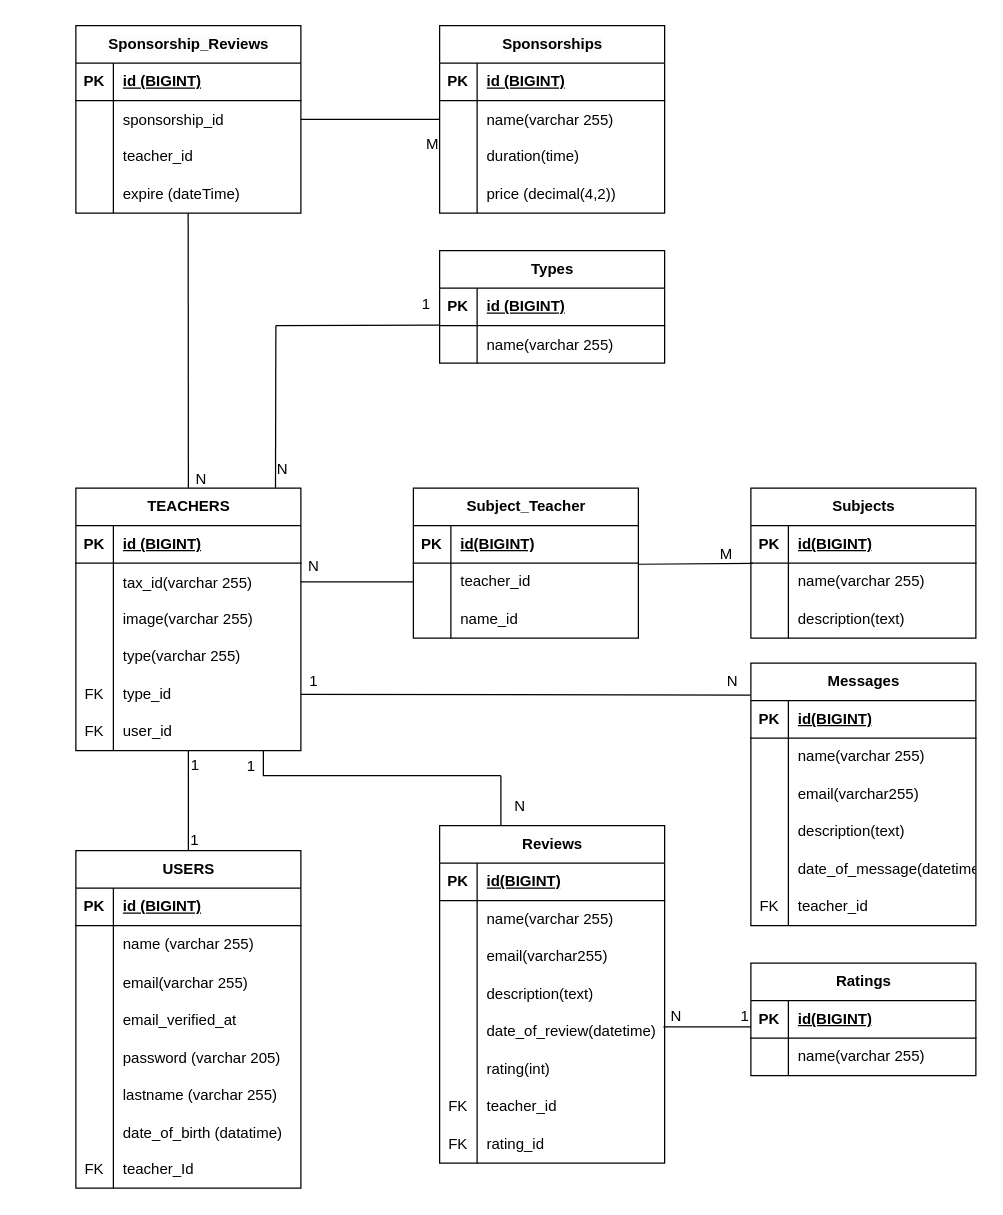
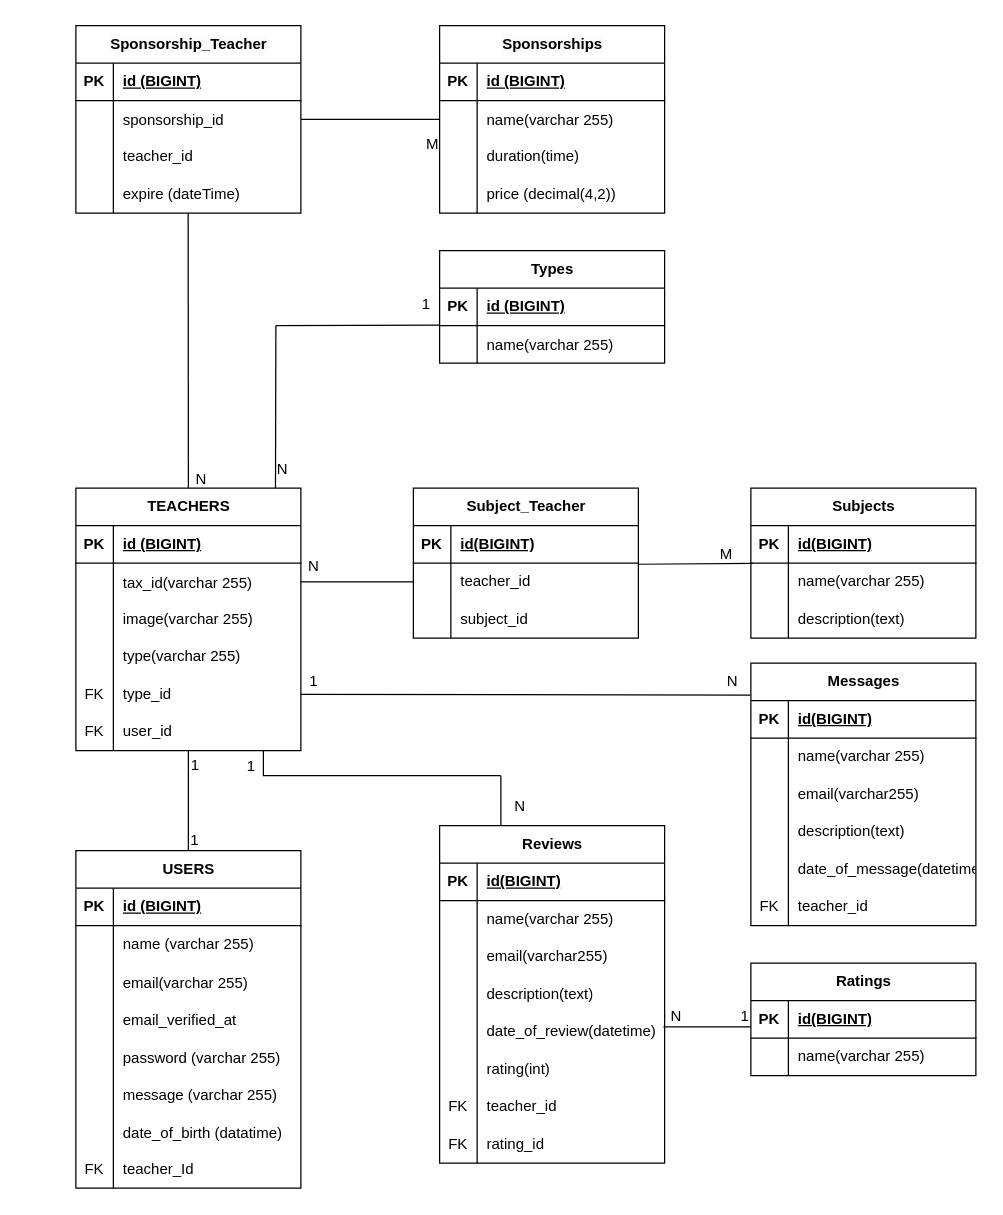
(189, 44) -> (189, 44)
(488, 619) -> (501, 619)
(211, 1058) -> (211, 1058)
(209, 1095) -> (207, 1095)
